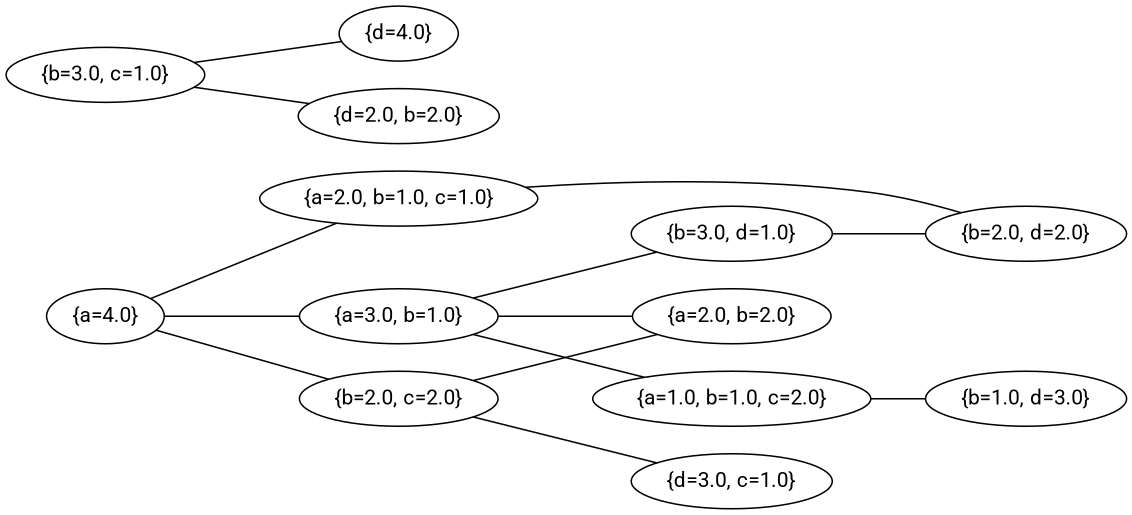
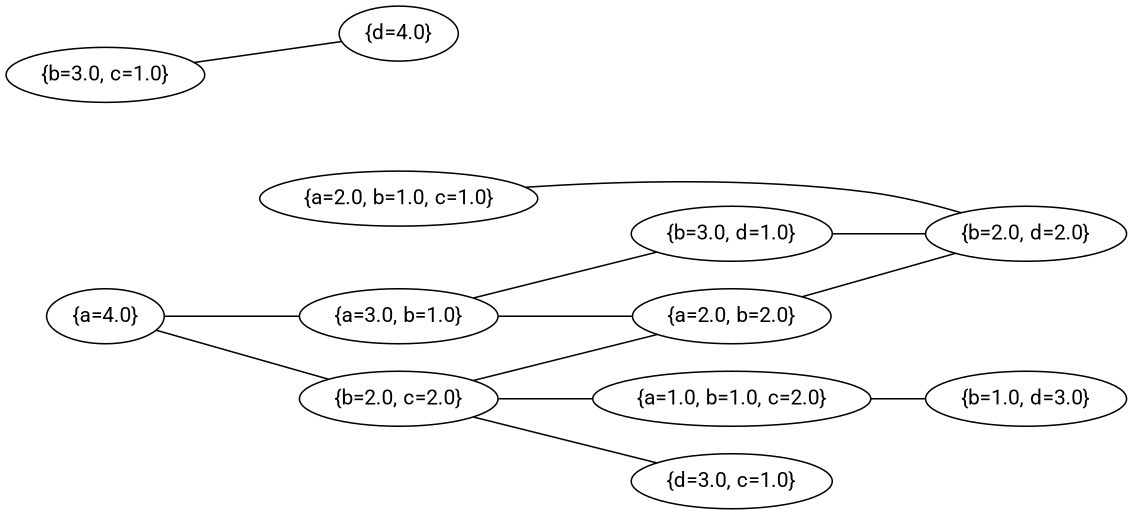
(399, 116) -> none
(244, 261) -> none
none -> (879, 275)
(546, 353) -> (545, 399)
